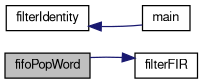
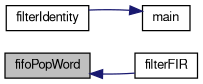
(122, 26) -> (109, 10)
(106, 57) -> (119, 74)
